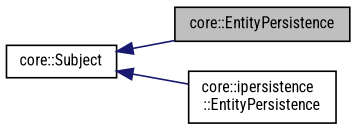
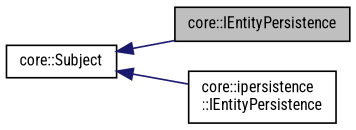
(262, 24) -> (262, 24)
(262, 97) -> (262, 97)
